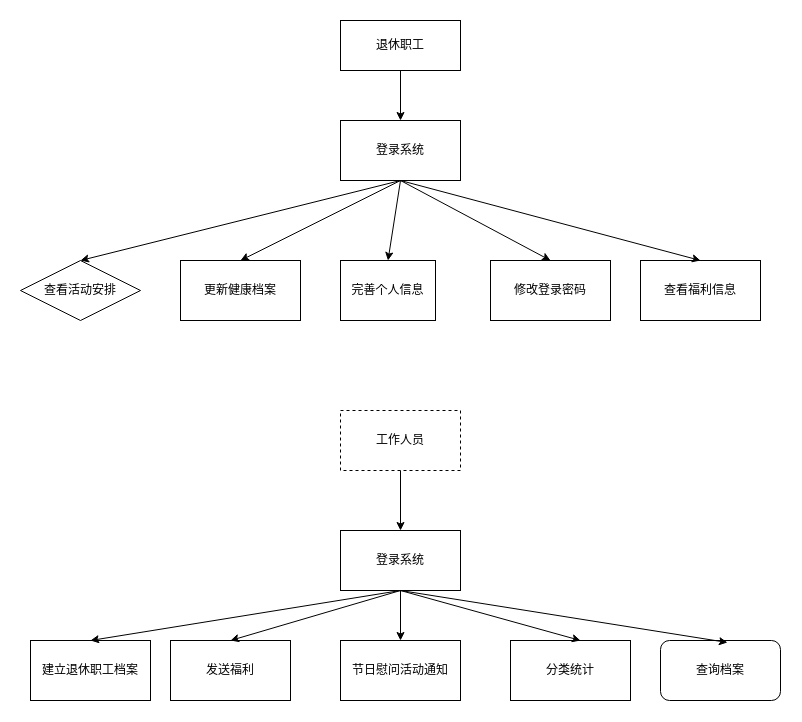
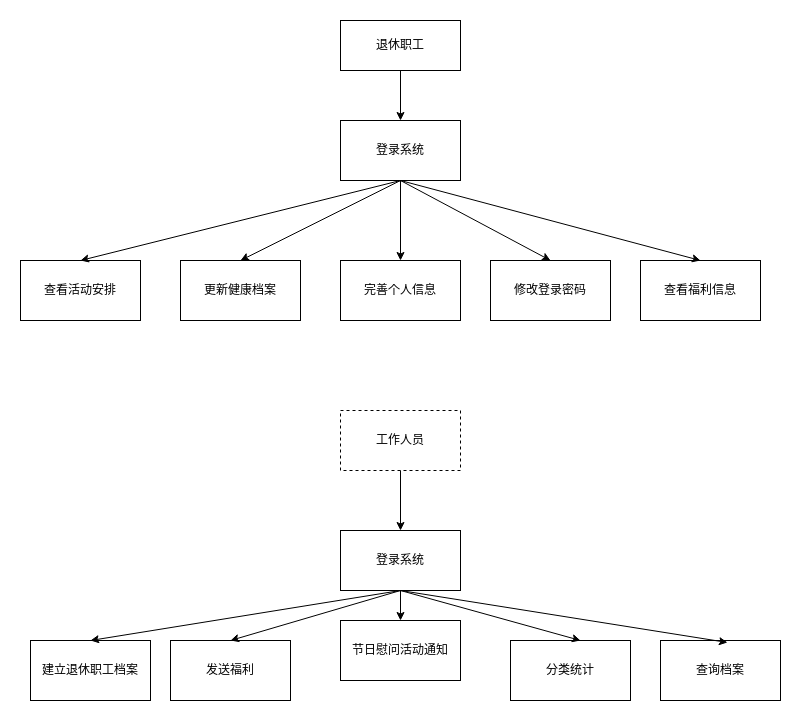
(81, 291) -> (81, 291)
(388, 291) -> (401, 291)
(401, 671) -> (401, 651)
(721, 671) -> (721, 671)
